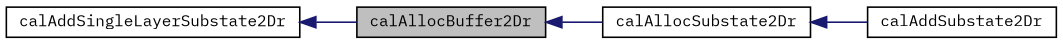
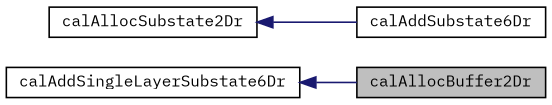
(153, 22) -> (153, 82)
(582, 22) -> none
(962, 22) -> (451, 22)
